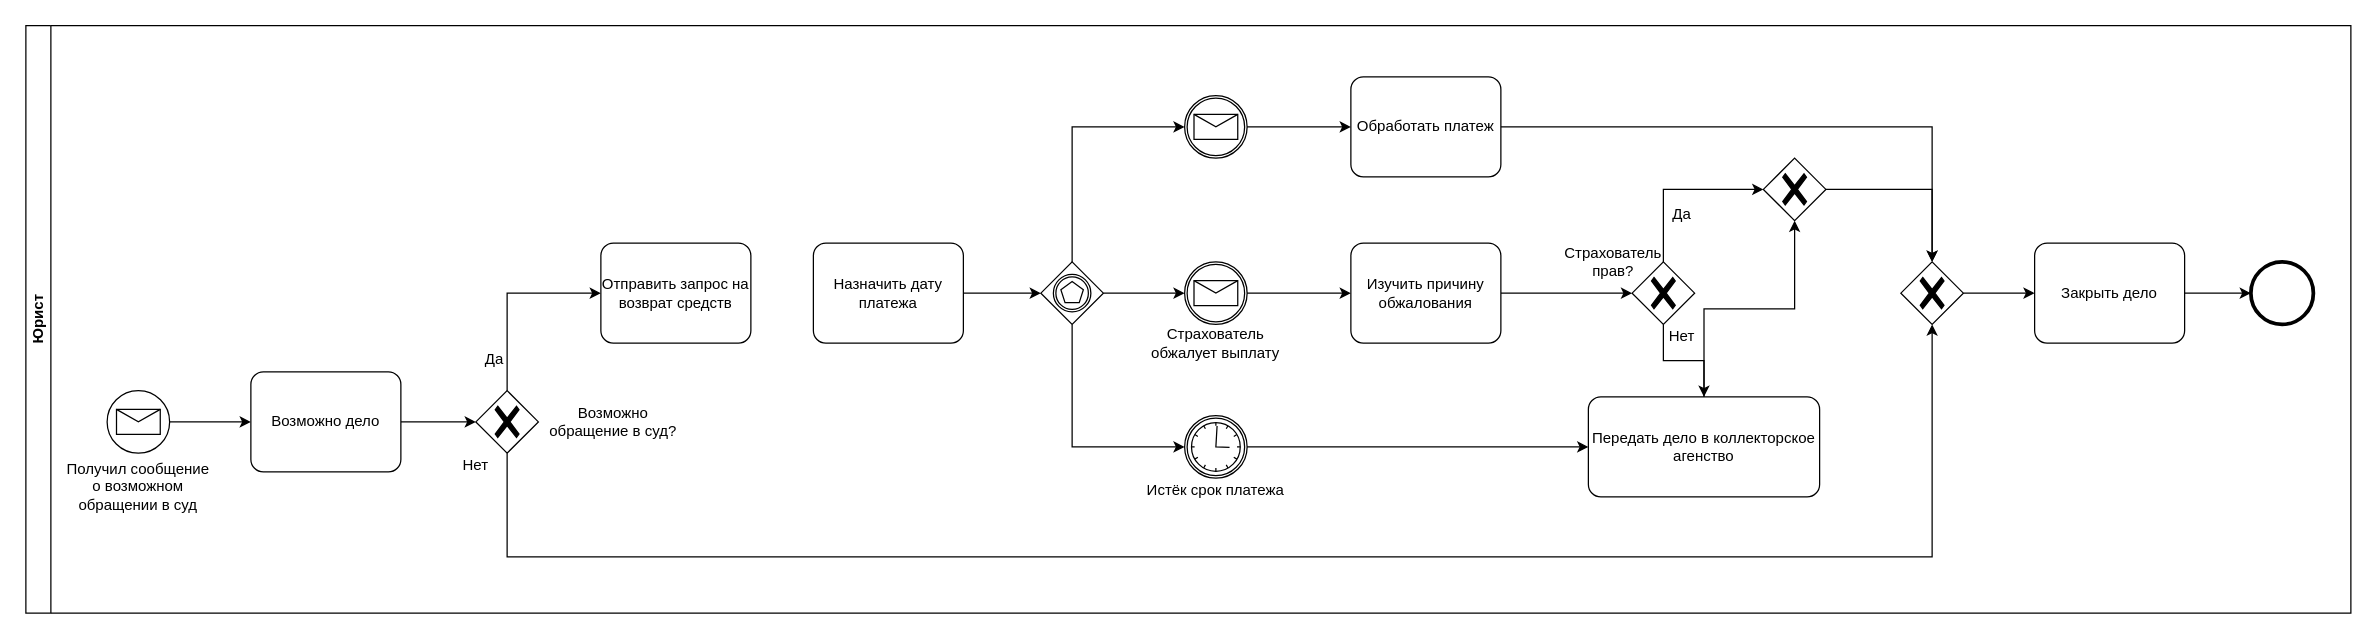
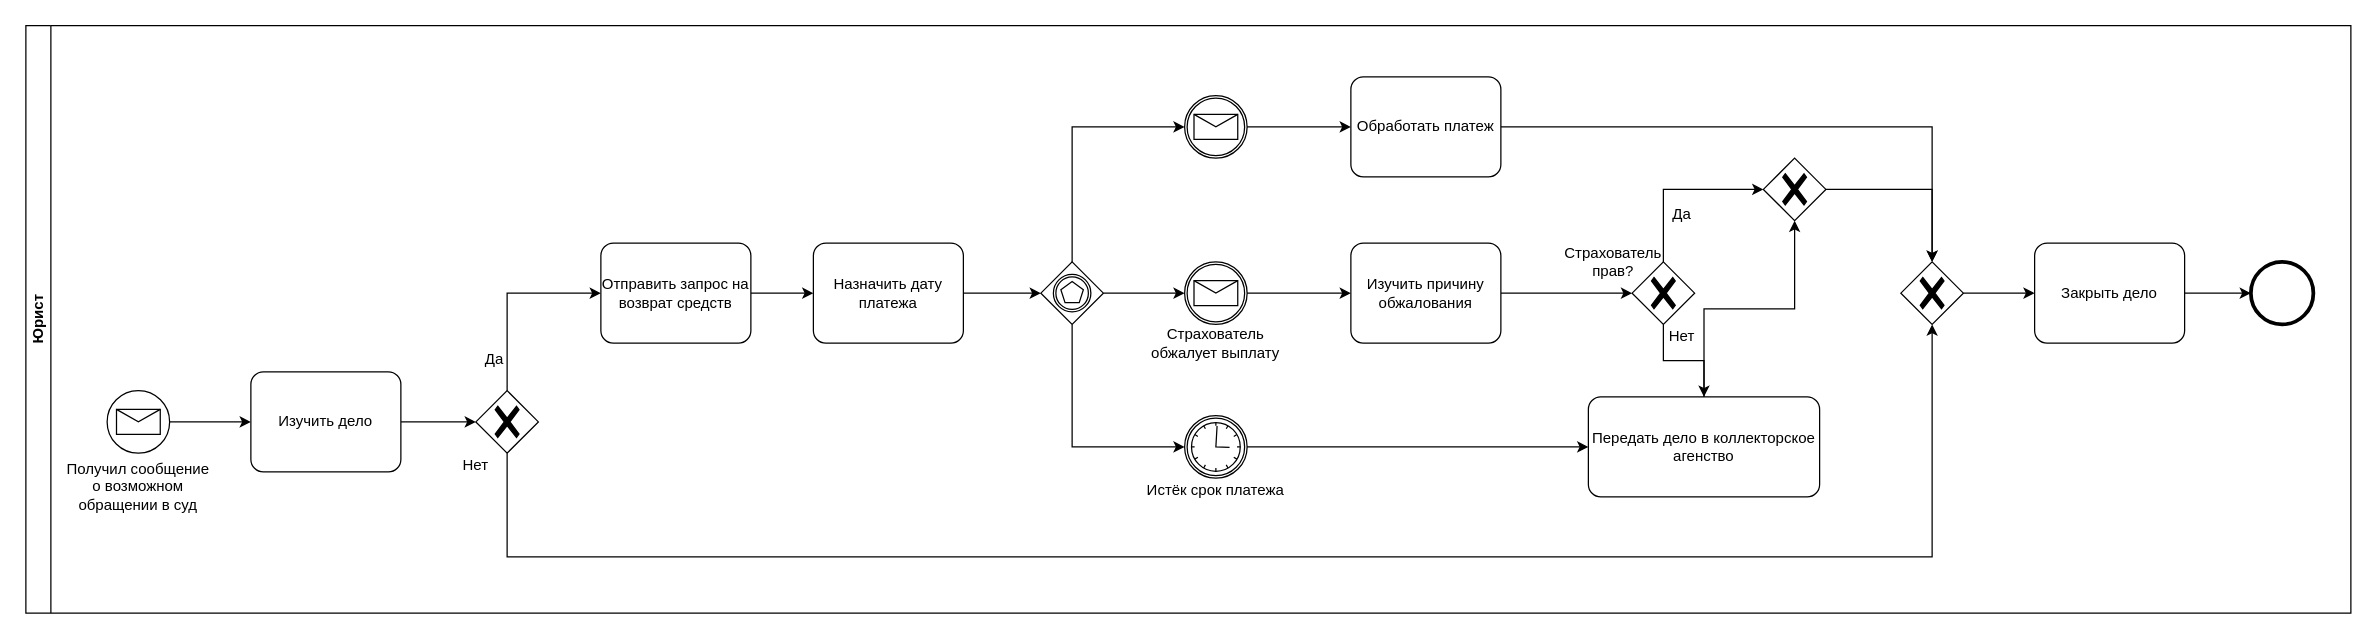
none -> (778, 293)
(326, 422) -> (326, 422)
(613, 422) -> none
